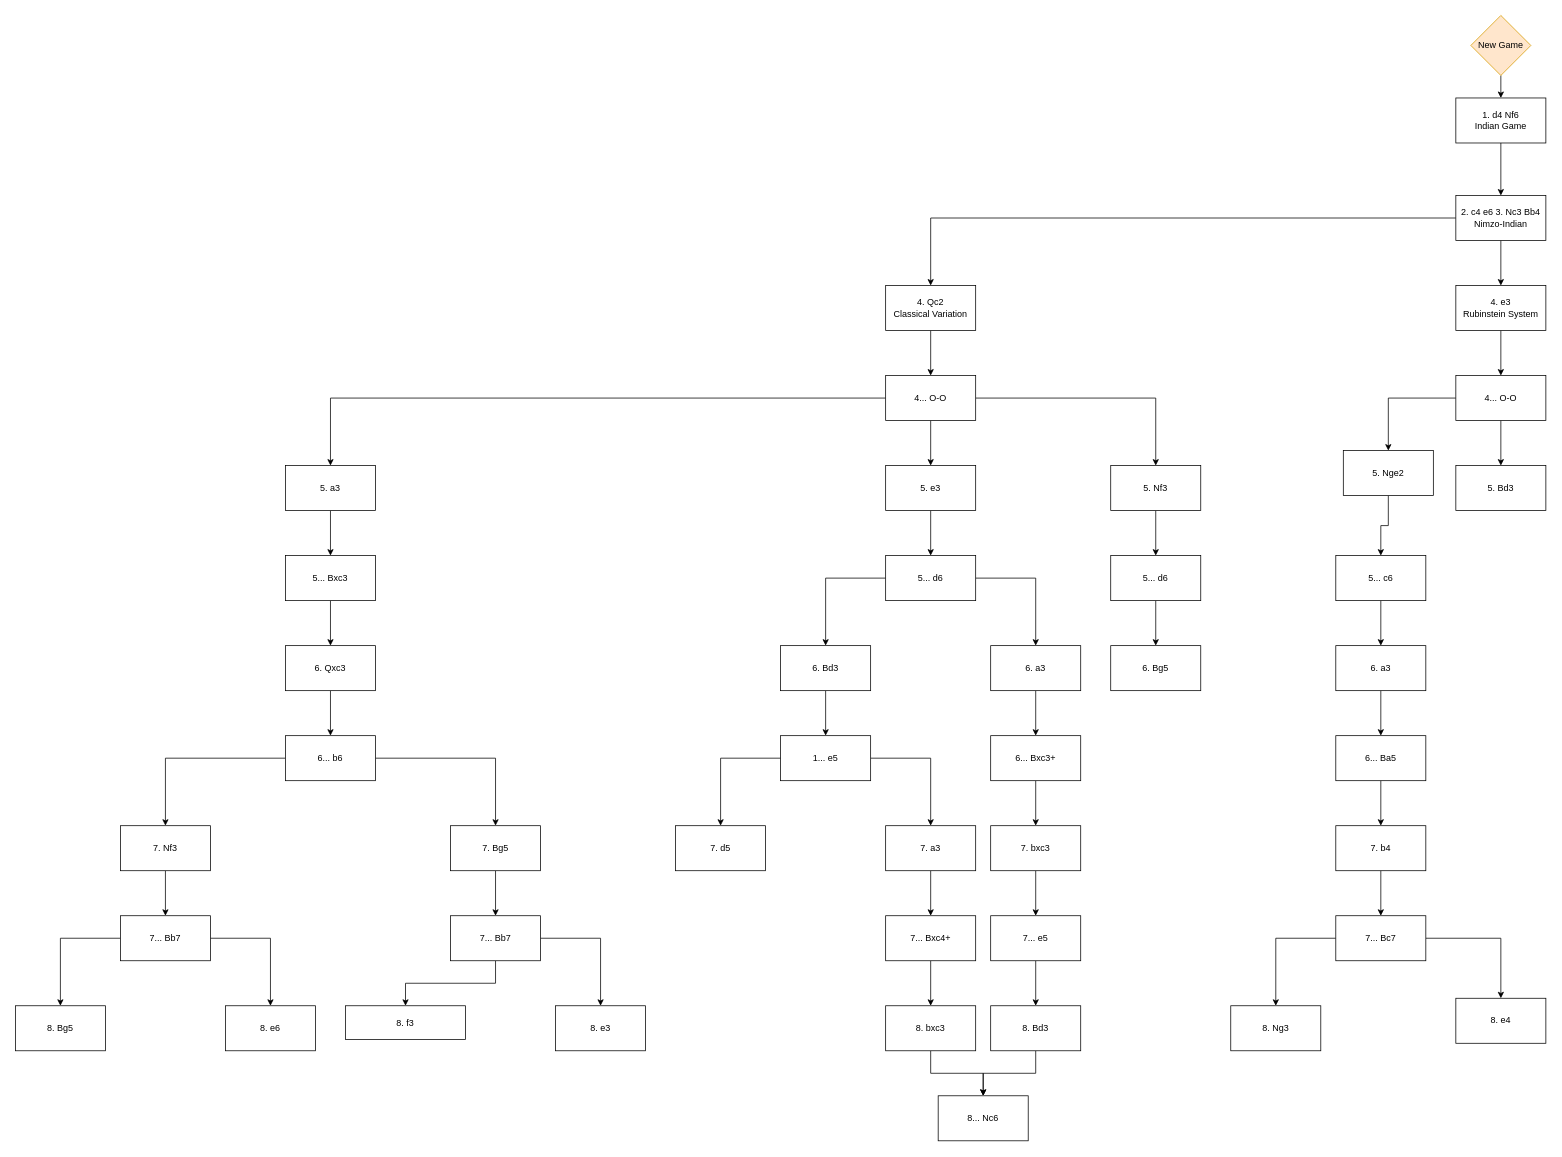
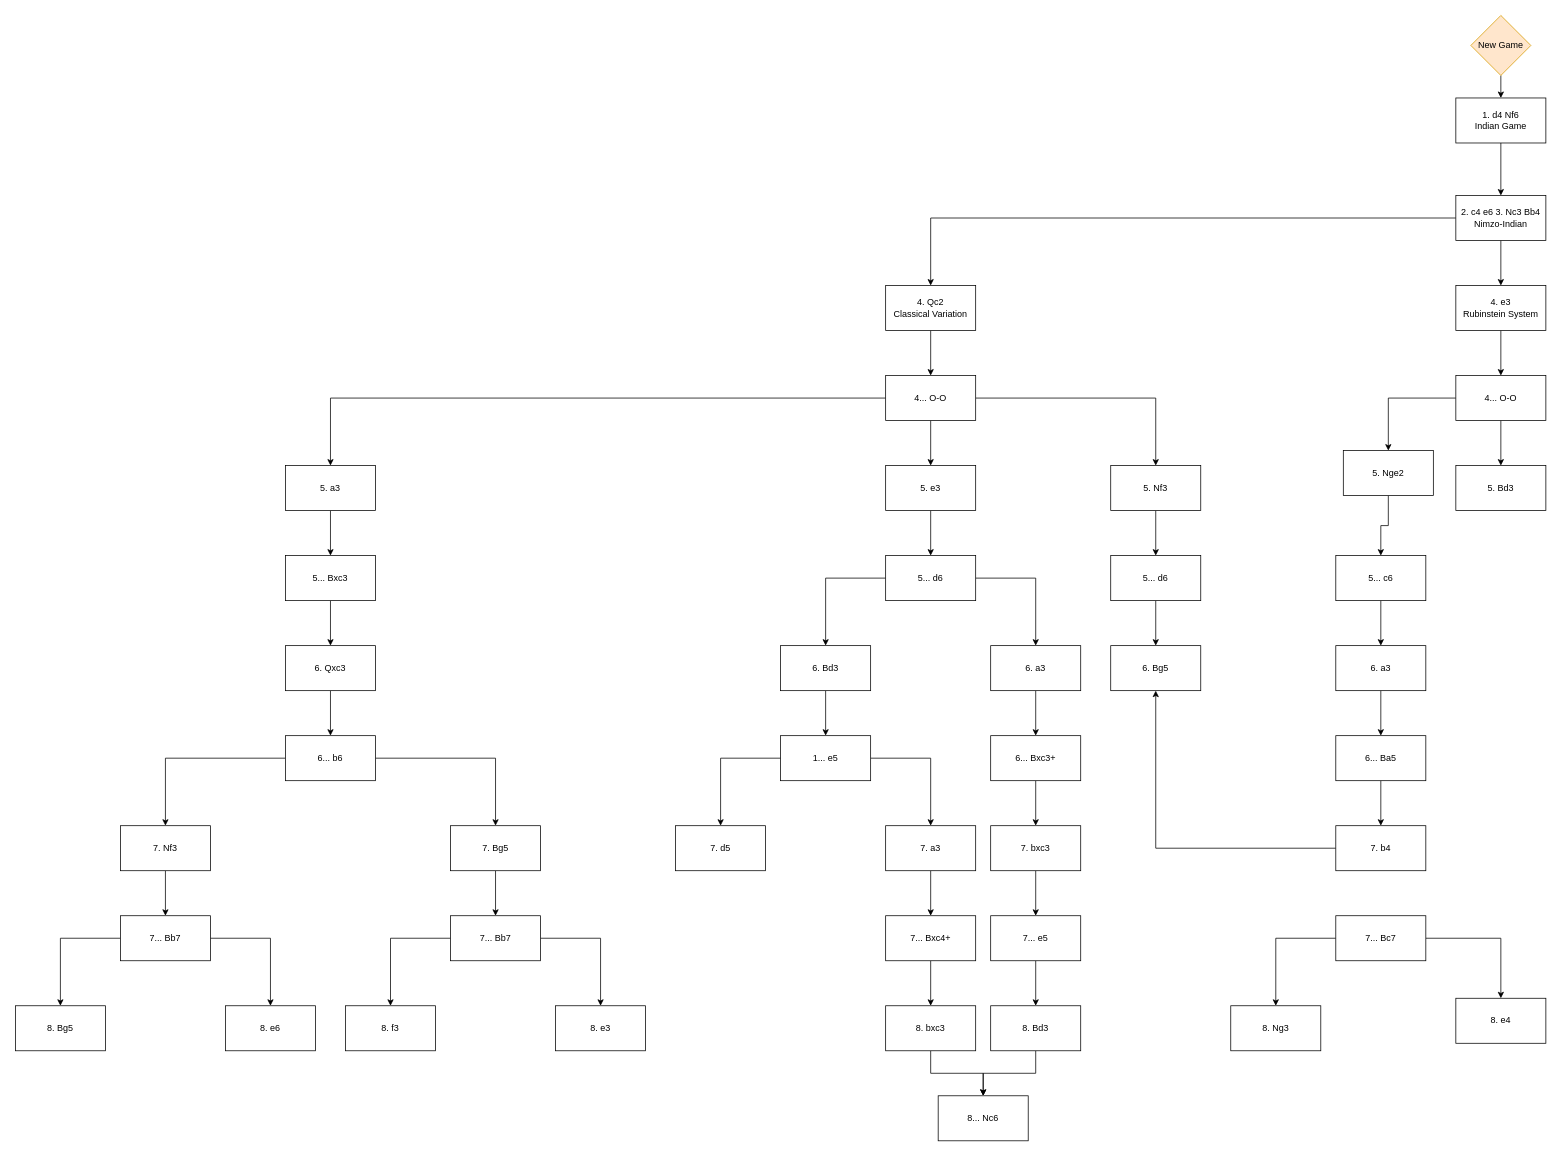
(1380, 890) -> (1169, 848)
(405, 1022) -> (390, 1028)
